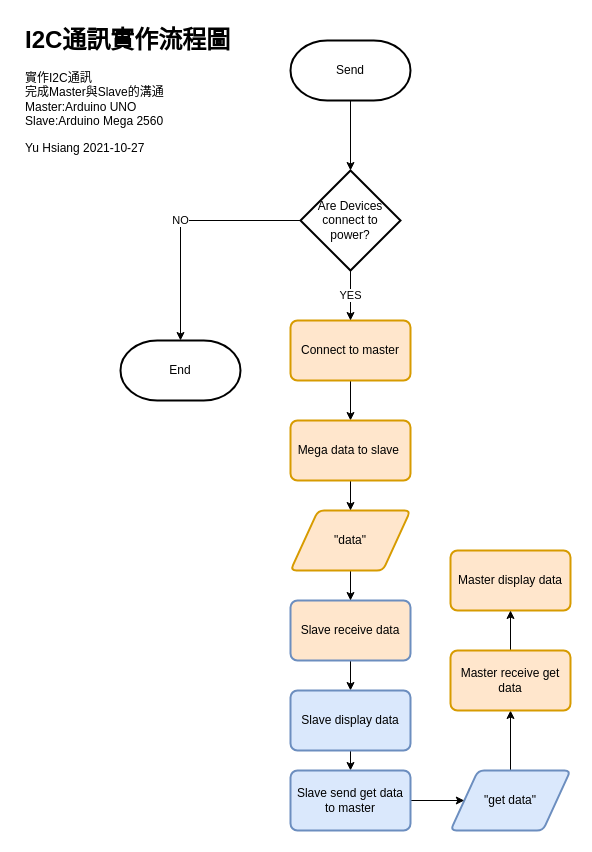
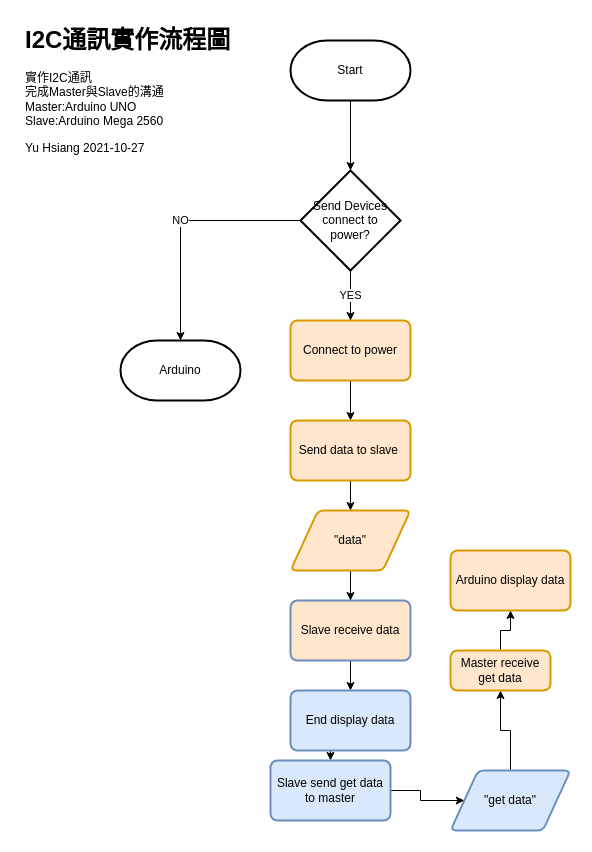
(351, 71) -> (351, 71)
(351, 221) -> (351, 221)
(351, 351) -> (351, 351)
(181, 371) -> (181, 371)
(351, 451) -> (351, 451)
(511, 581) -> (511, 581)
(511, 681) -> (501, 671)
(351, 721) -> (351, 721)
(351, 801) -> (331, 791)
